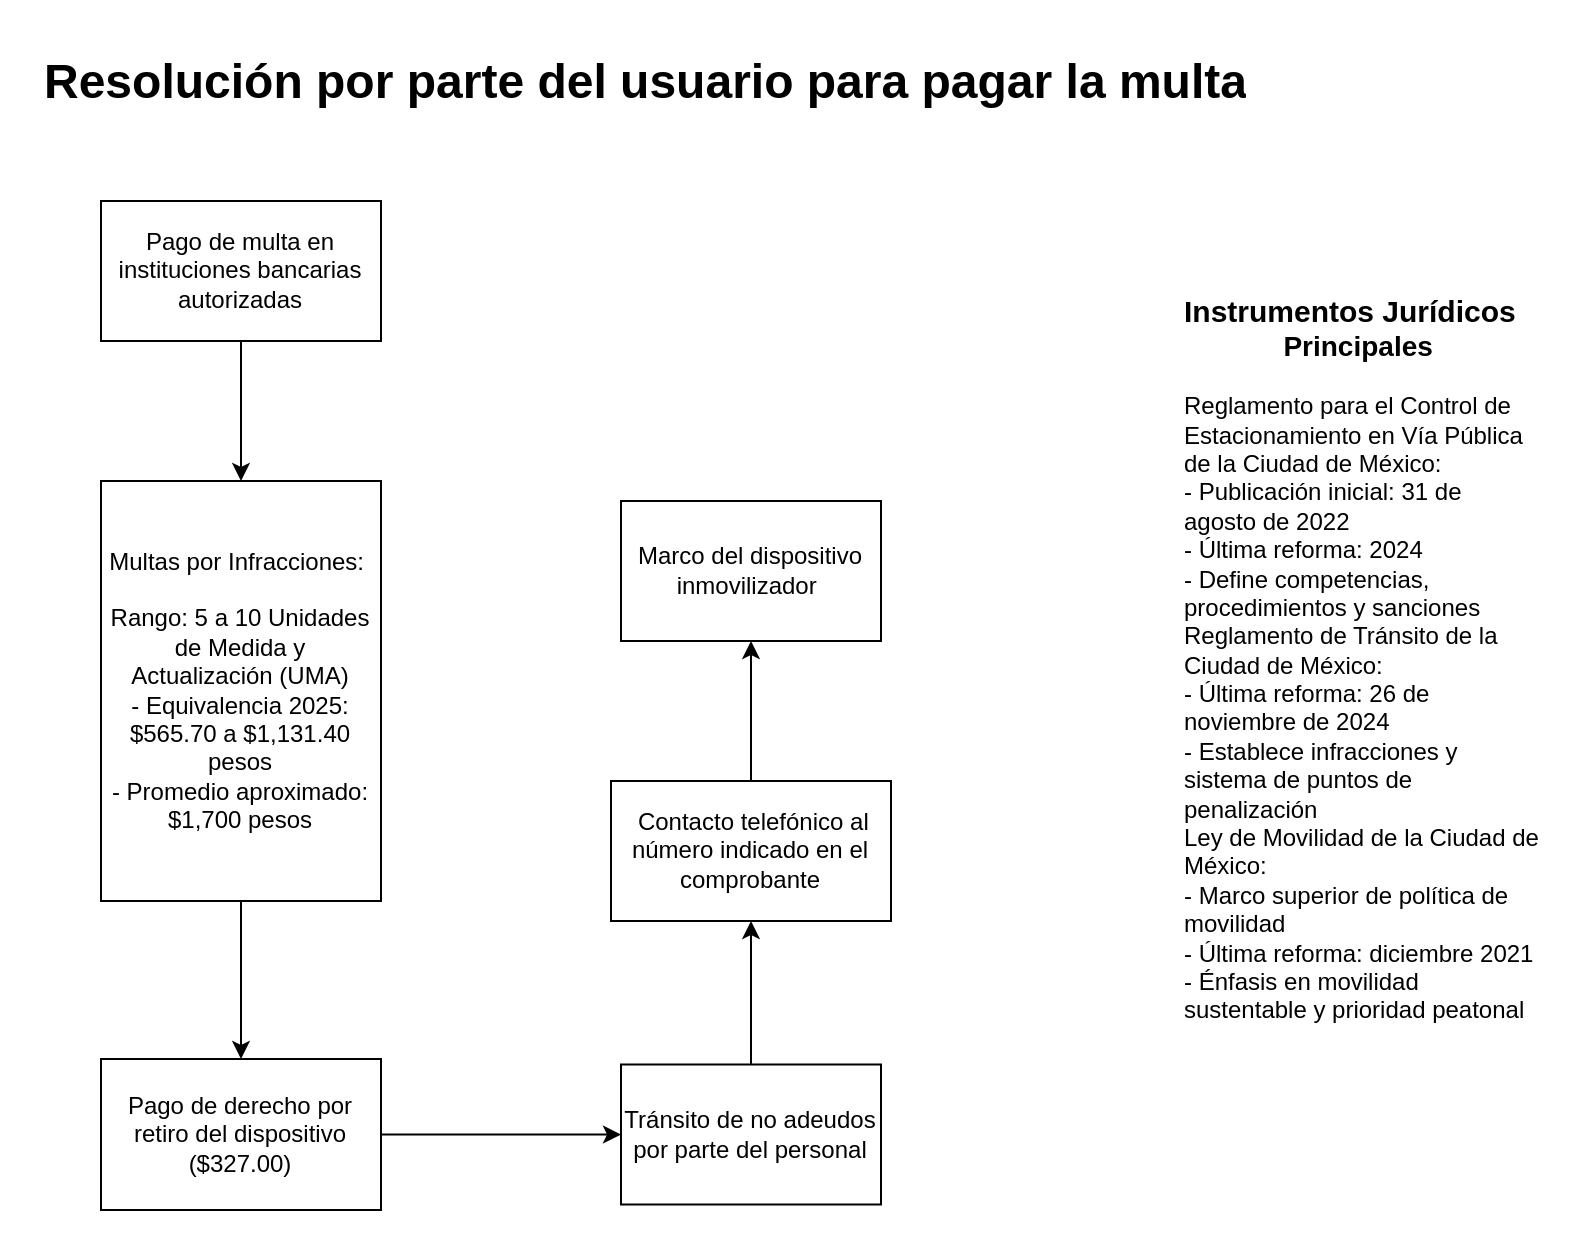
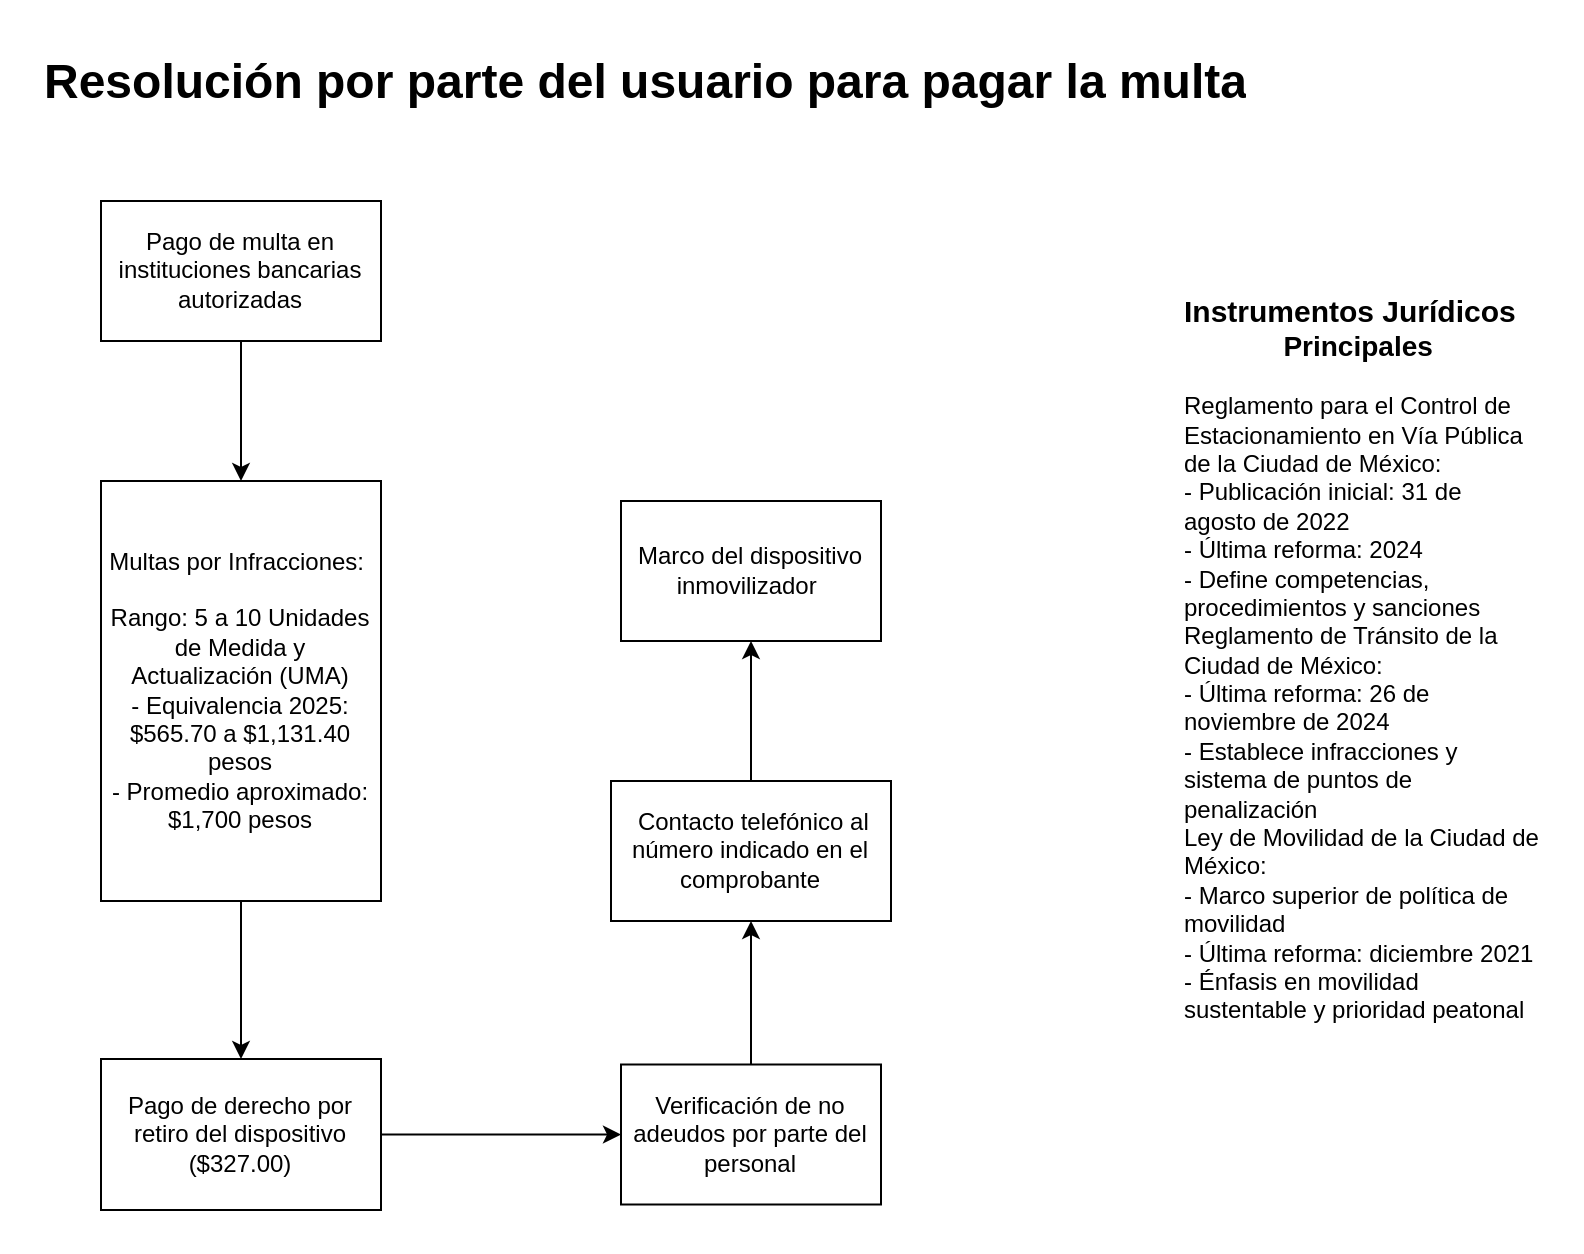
(751, 1135) -> (751, 1135)
